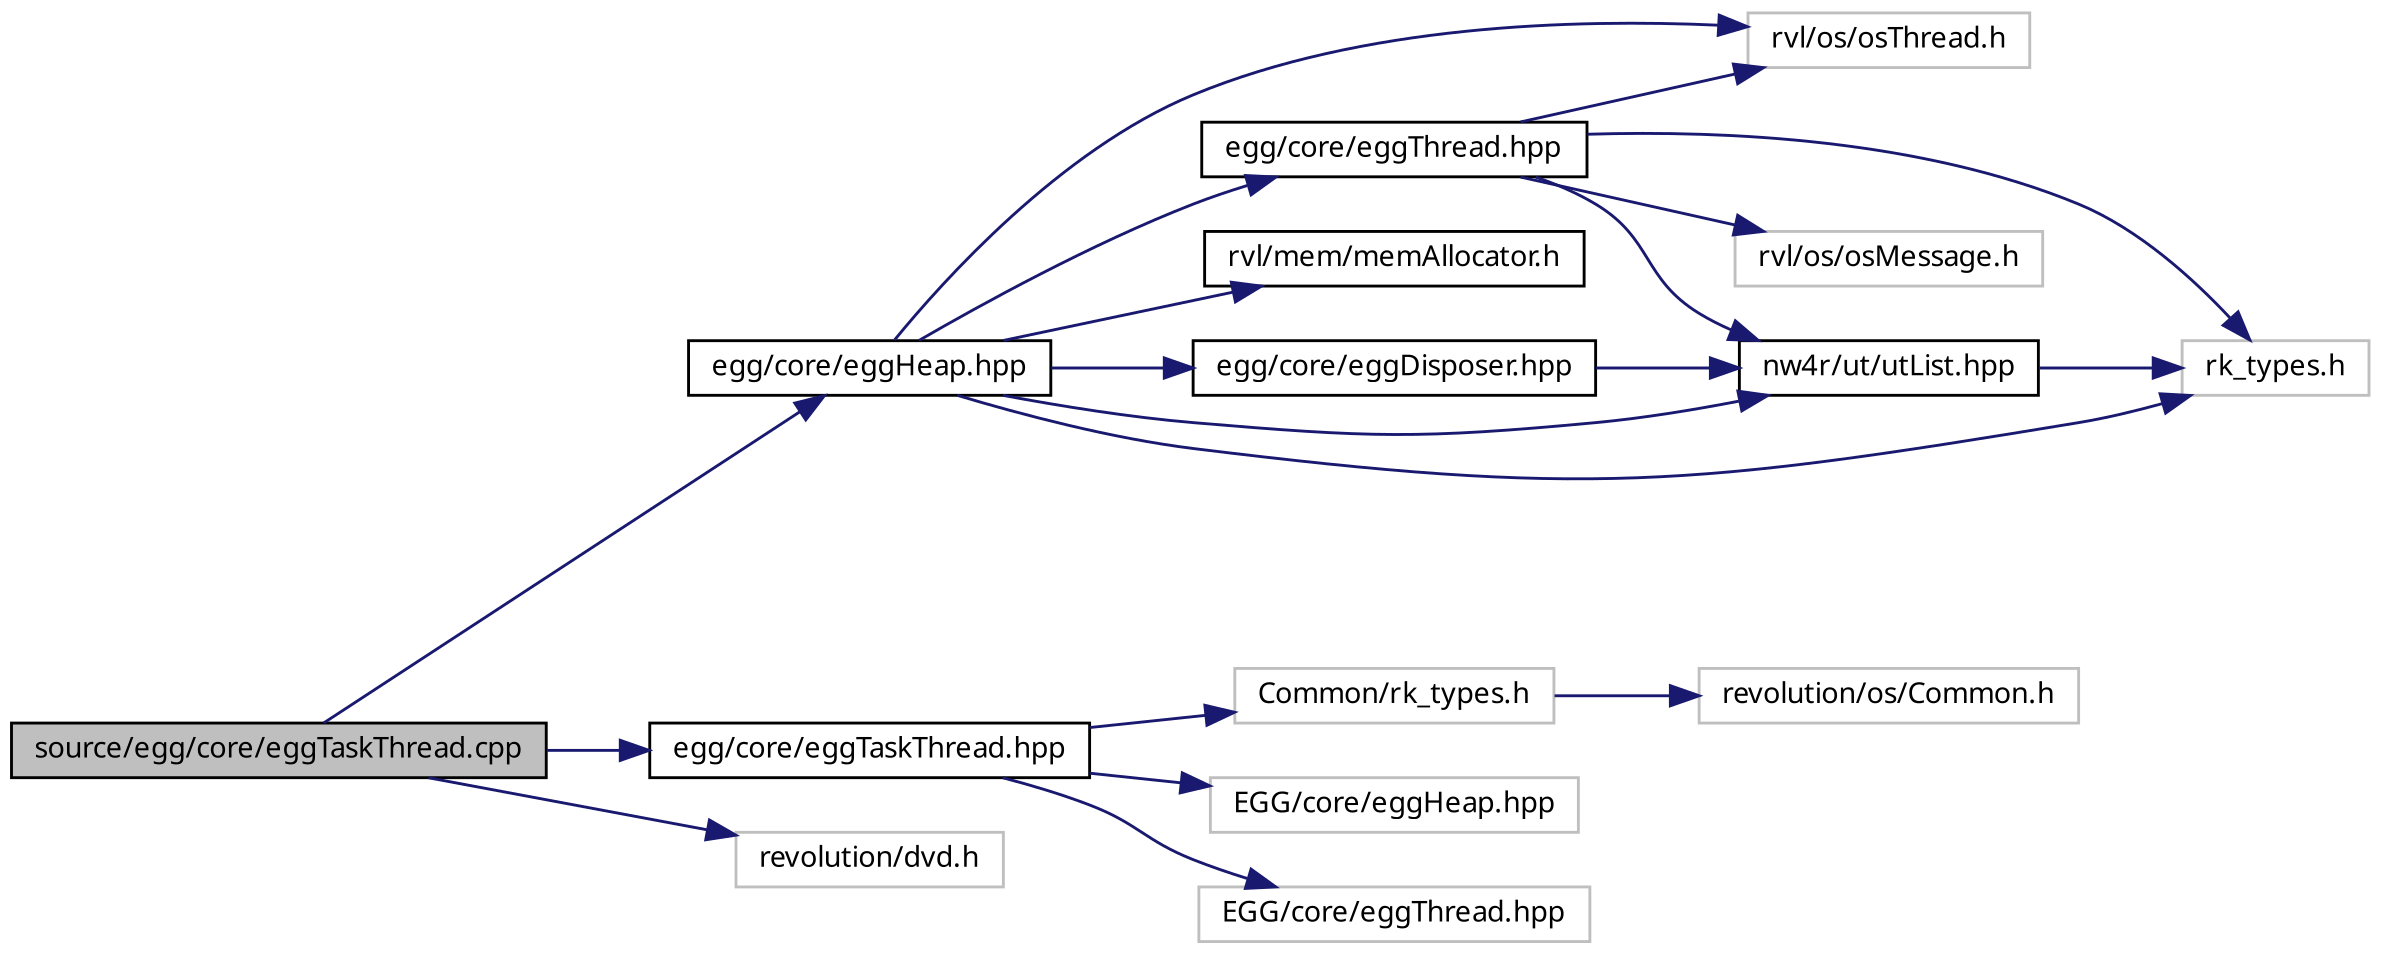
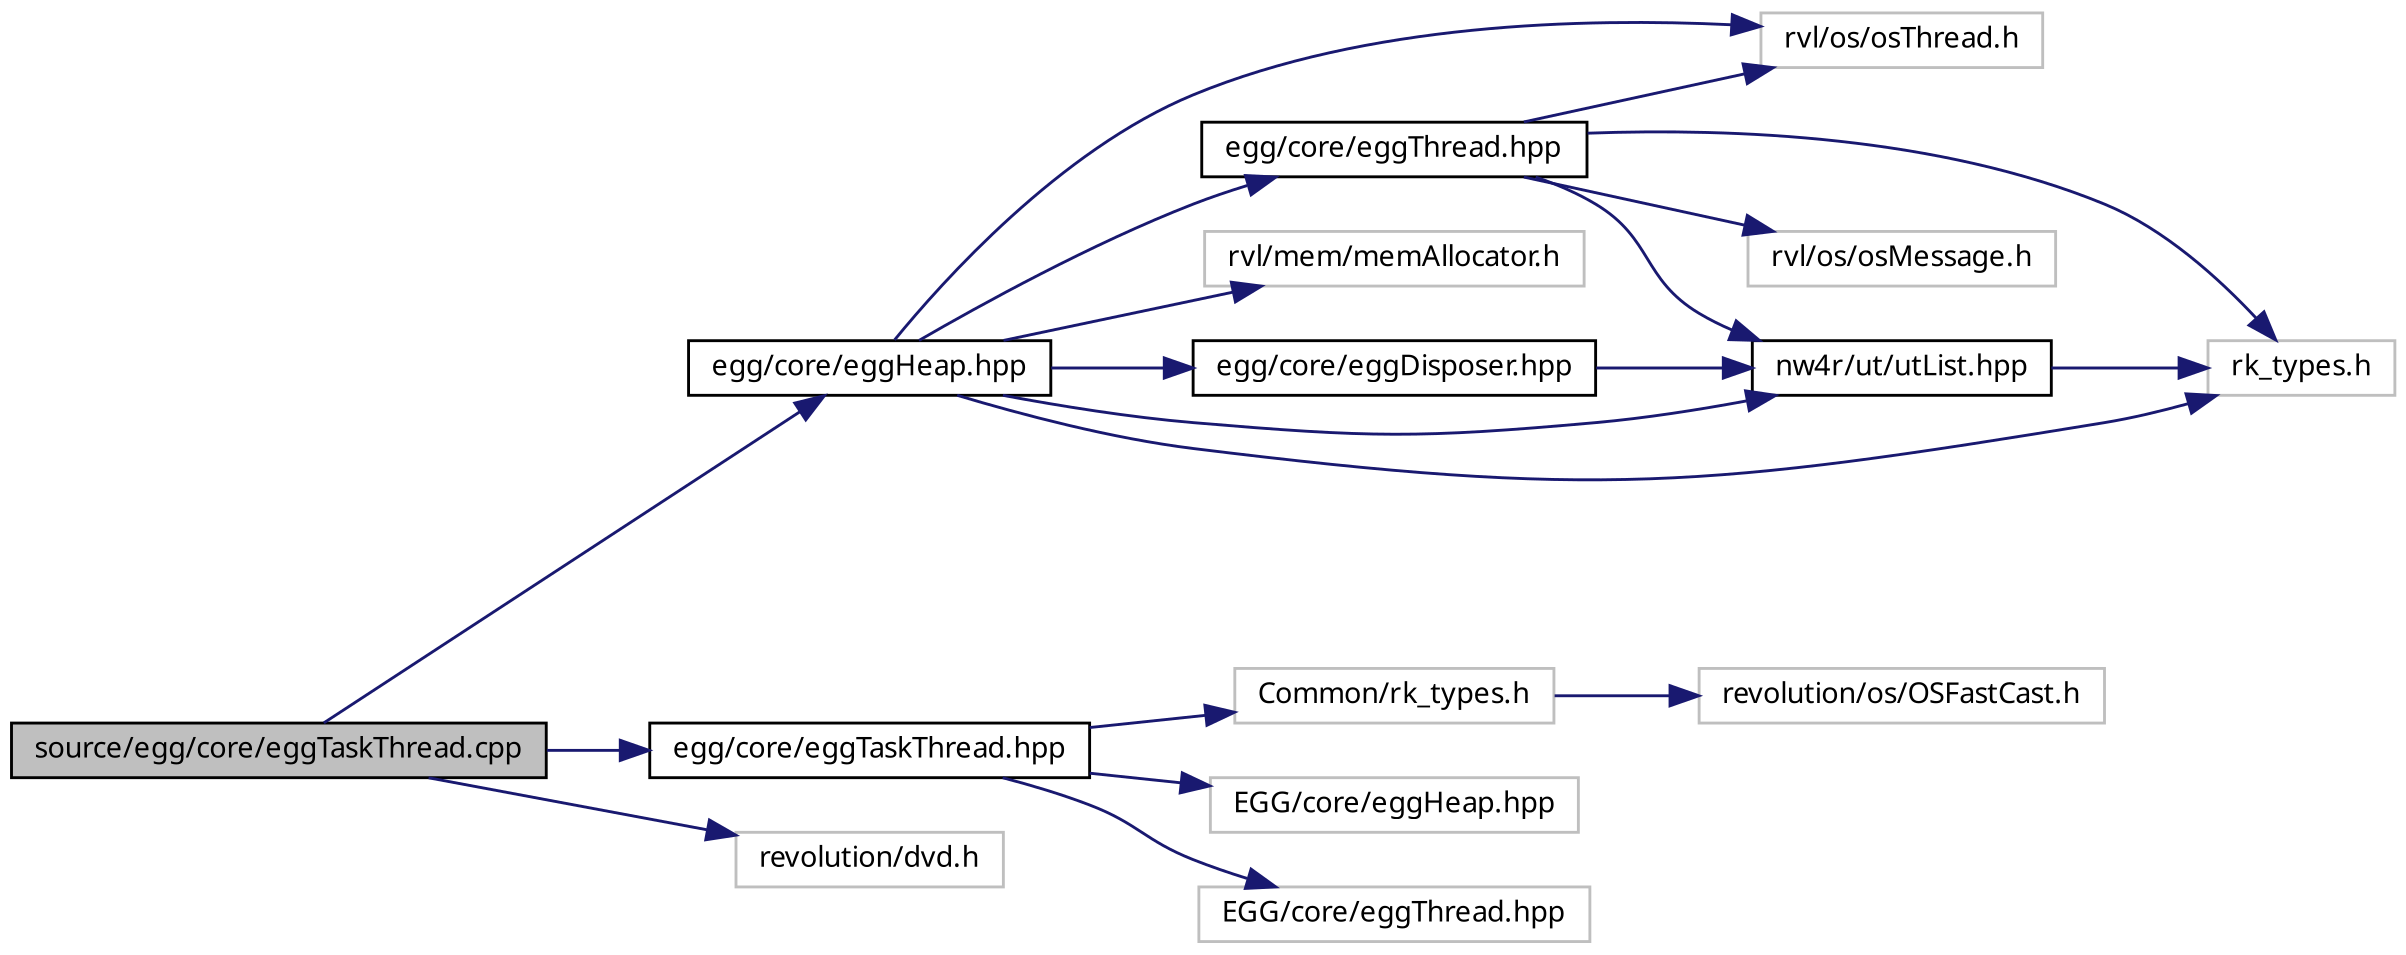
(1394, 259) -> (1394, 259)
(1889, 696) -> (1902, 696)
